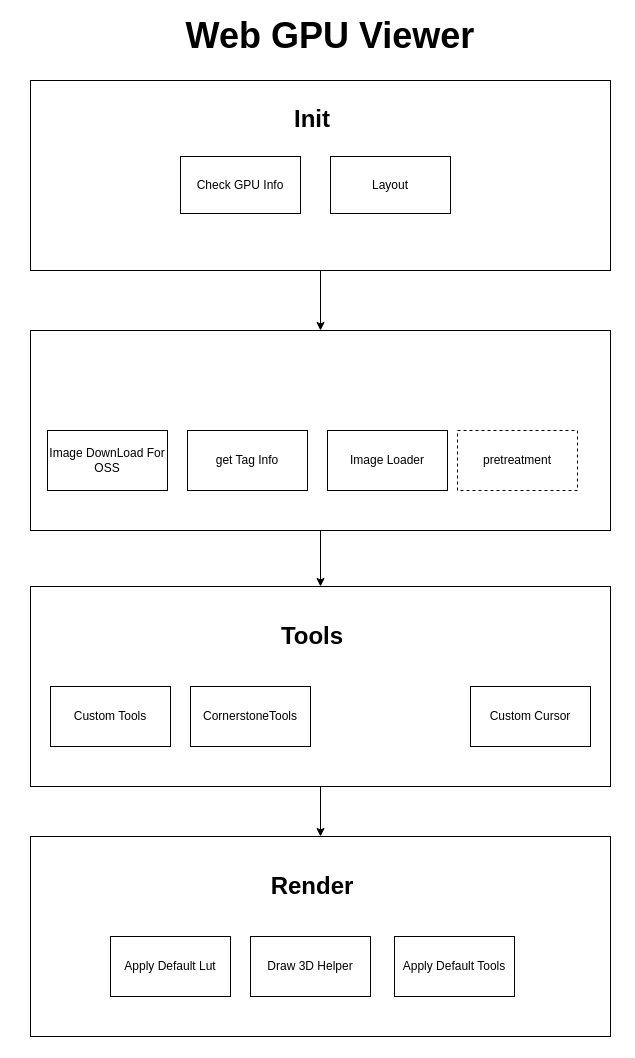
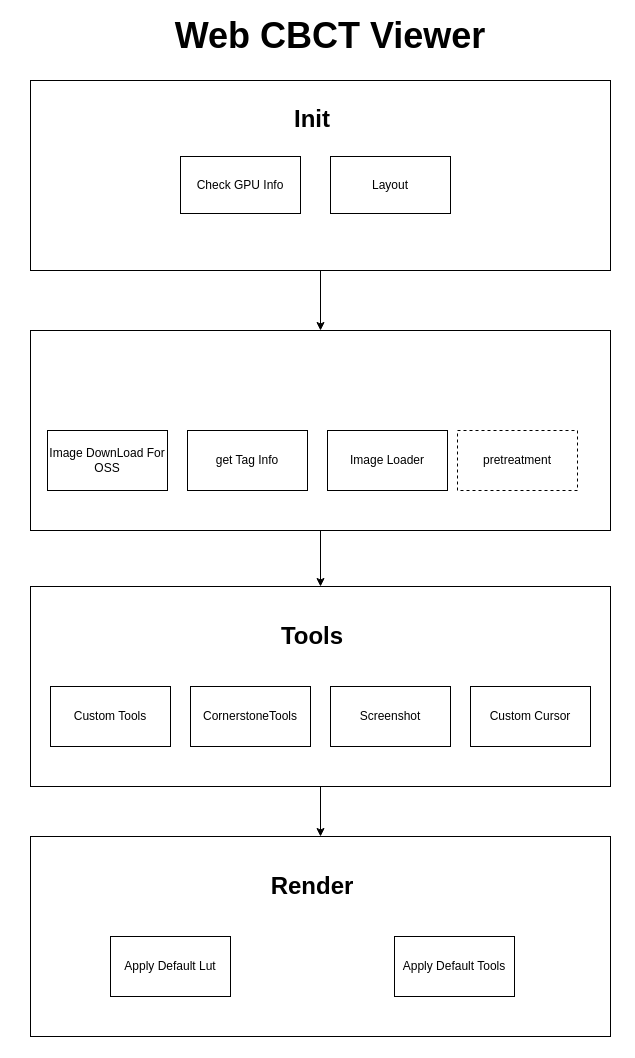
(331, 36) -> (331, 36)
none -> (391, 717)
(311, 967) -> none
